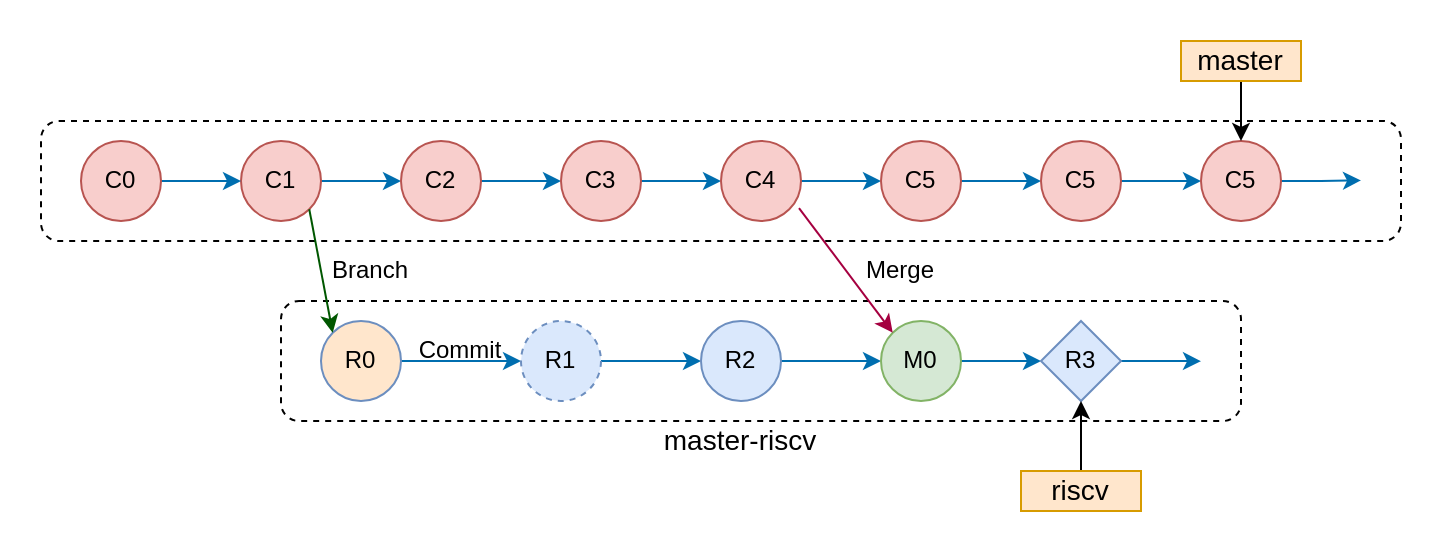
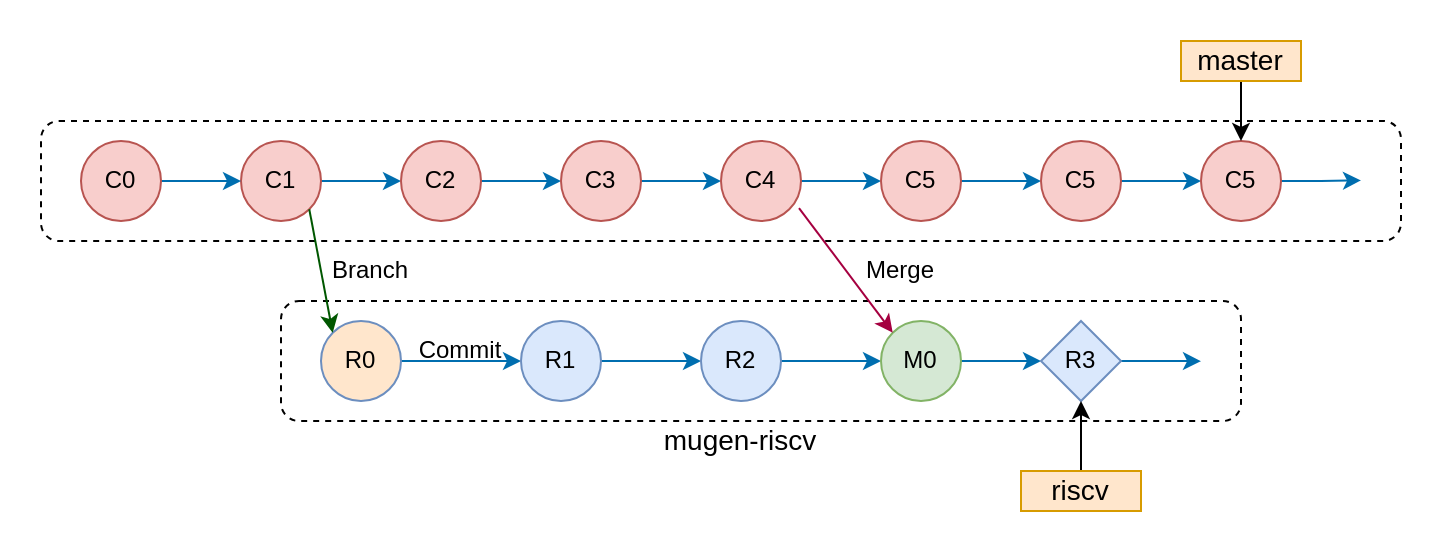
(561, 361) -> (561, 361)
(741, 441) -> (741, 441)
